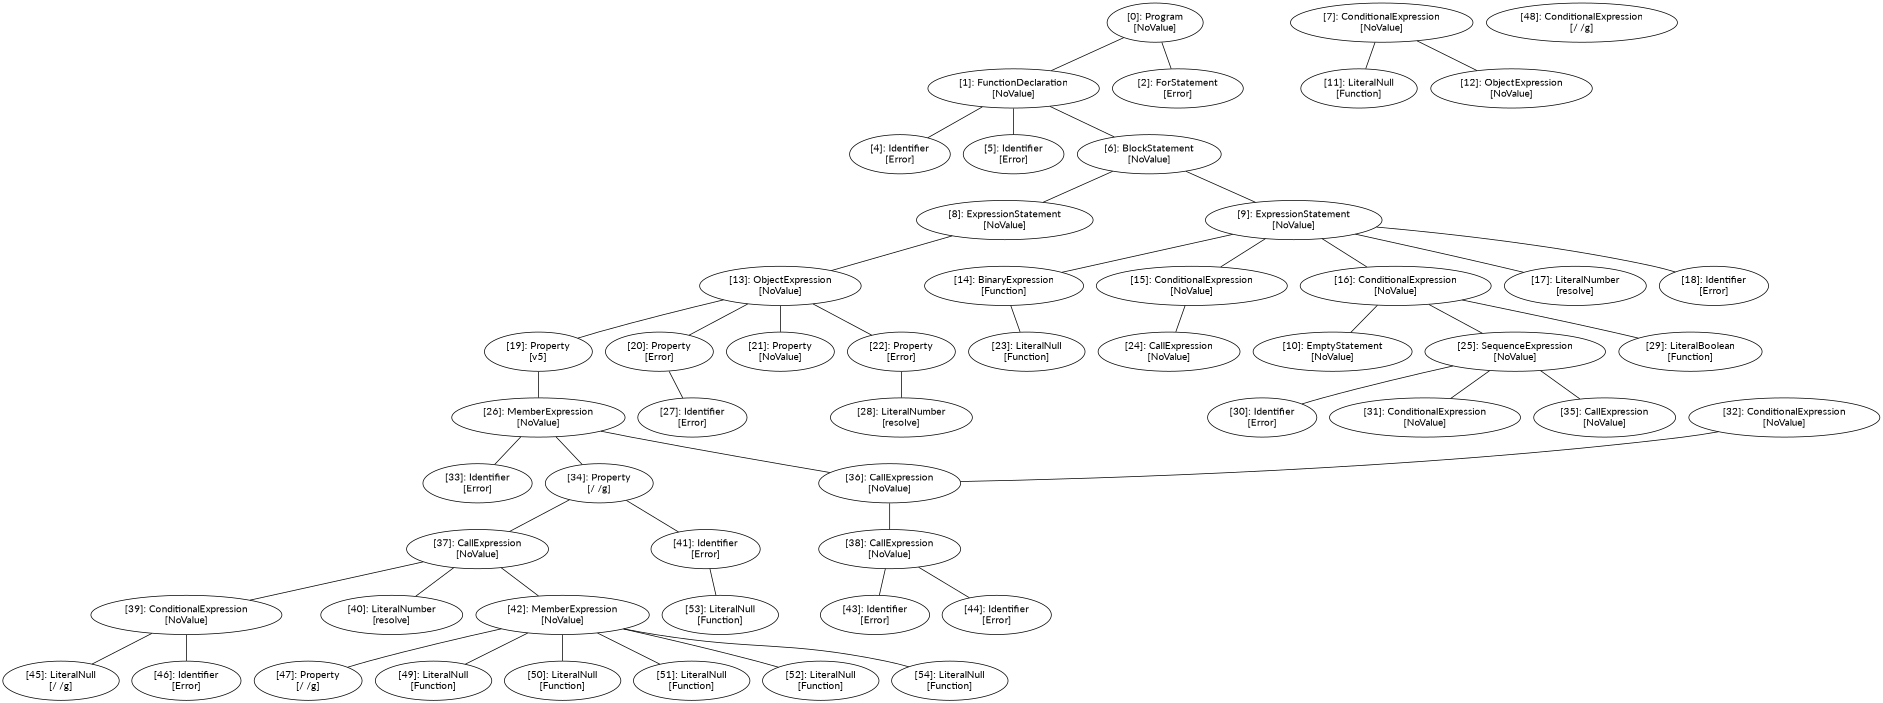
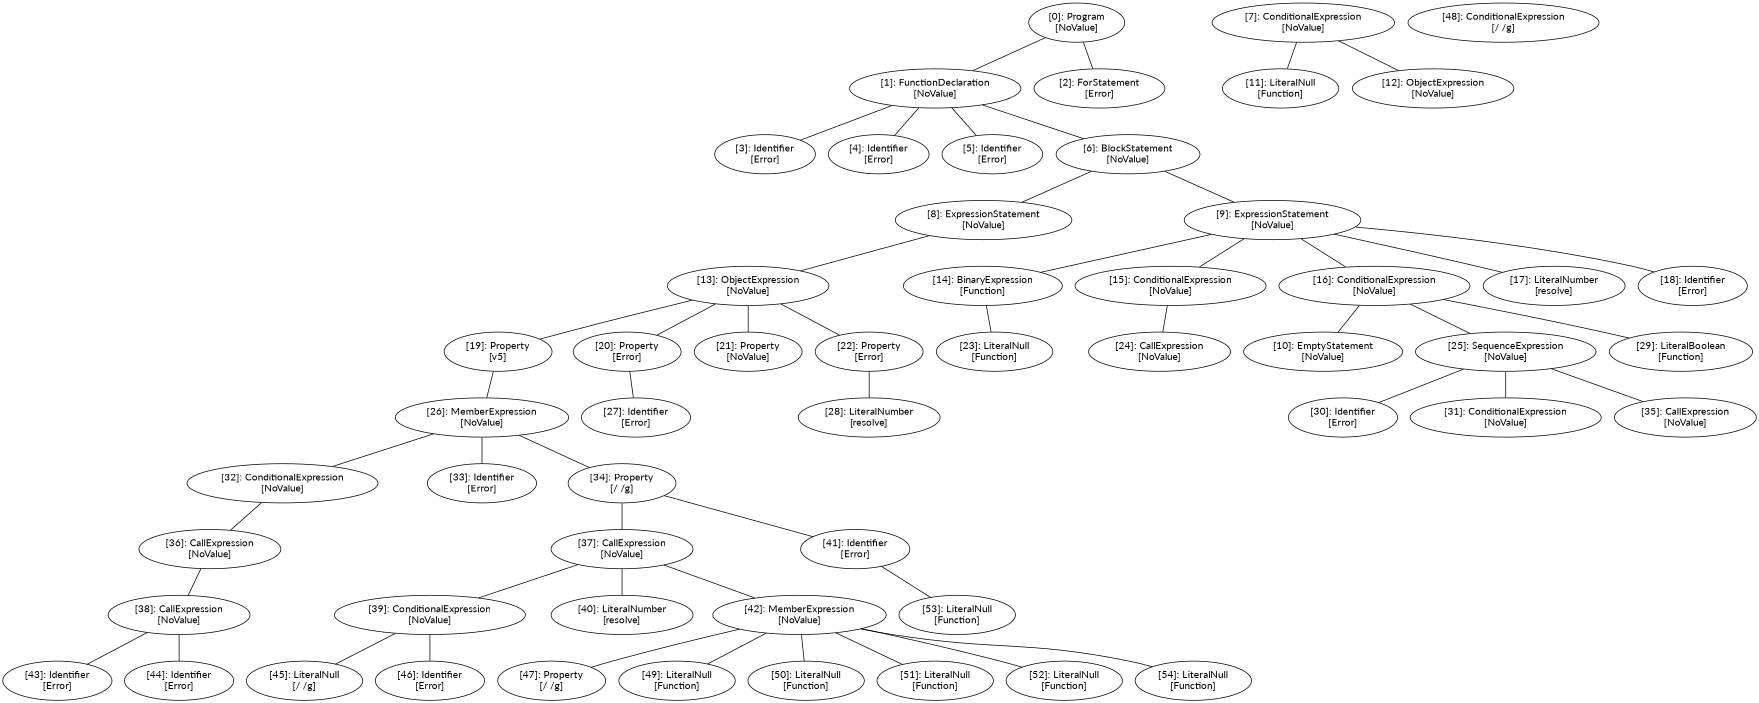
none -> (765, 154)
(715, 453) -> (383, 450)
